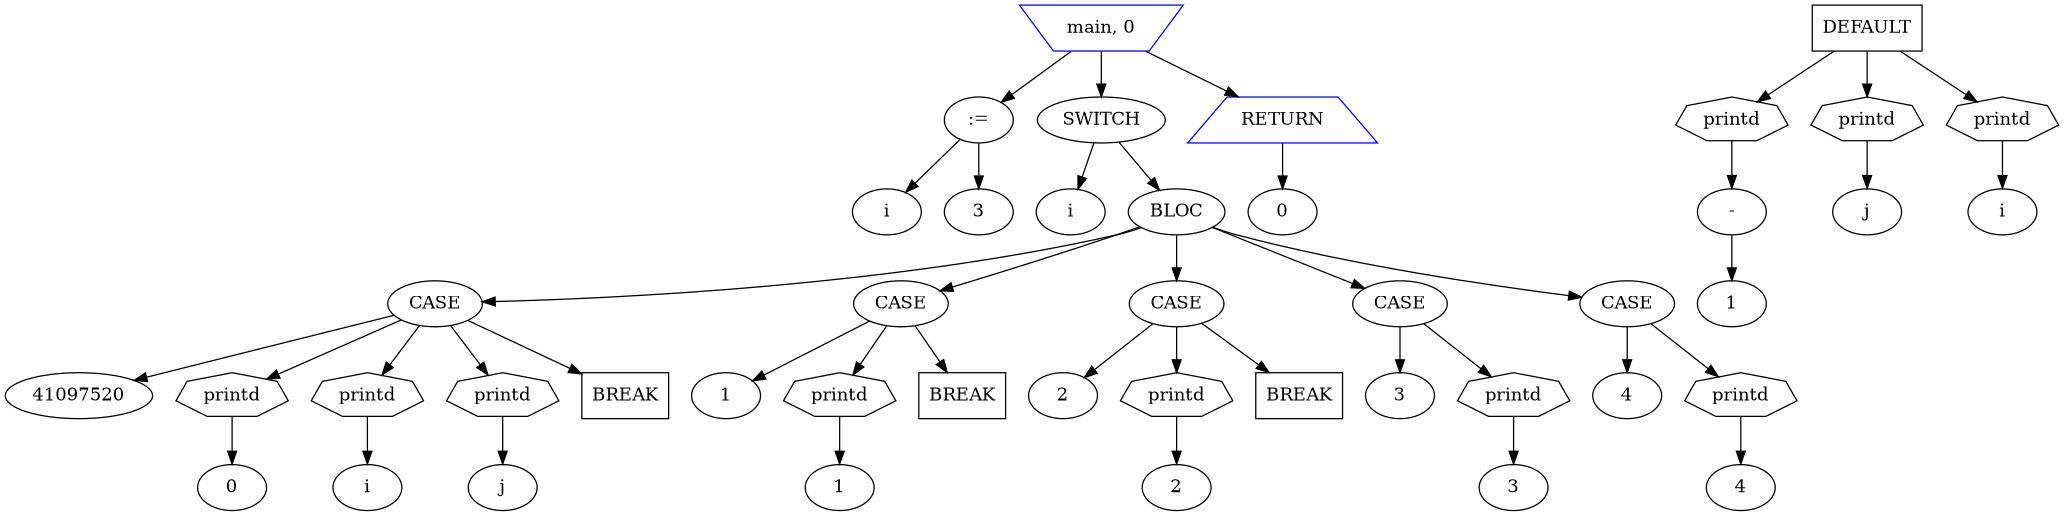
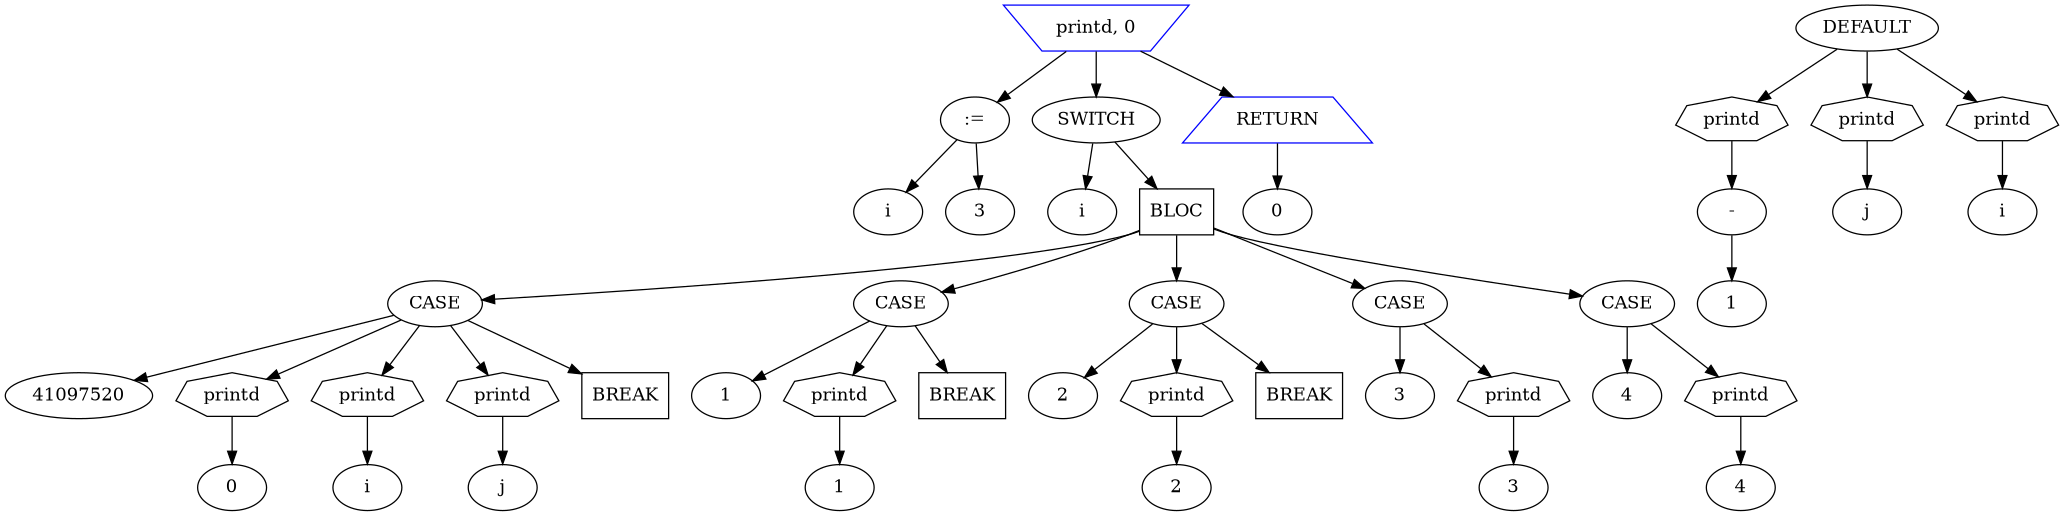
(1101, 28) -> (1096, 28)
(1867, 28) -> (1867, 28)
(1177, 212) -> (1177, 212)
